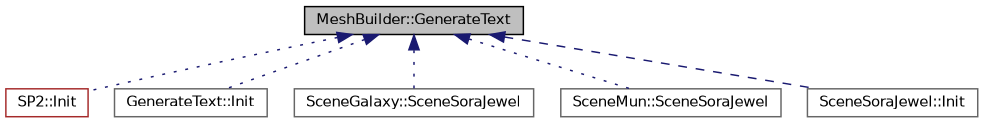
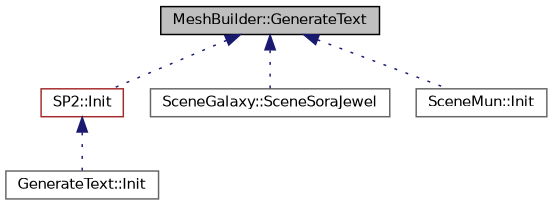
(295, 64) -> (82, 152)
(671, 103) -> (482, 103)
(893, 103) -> none
